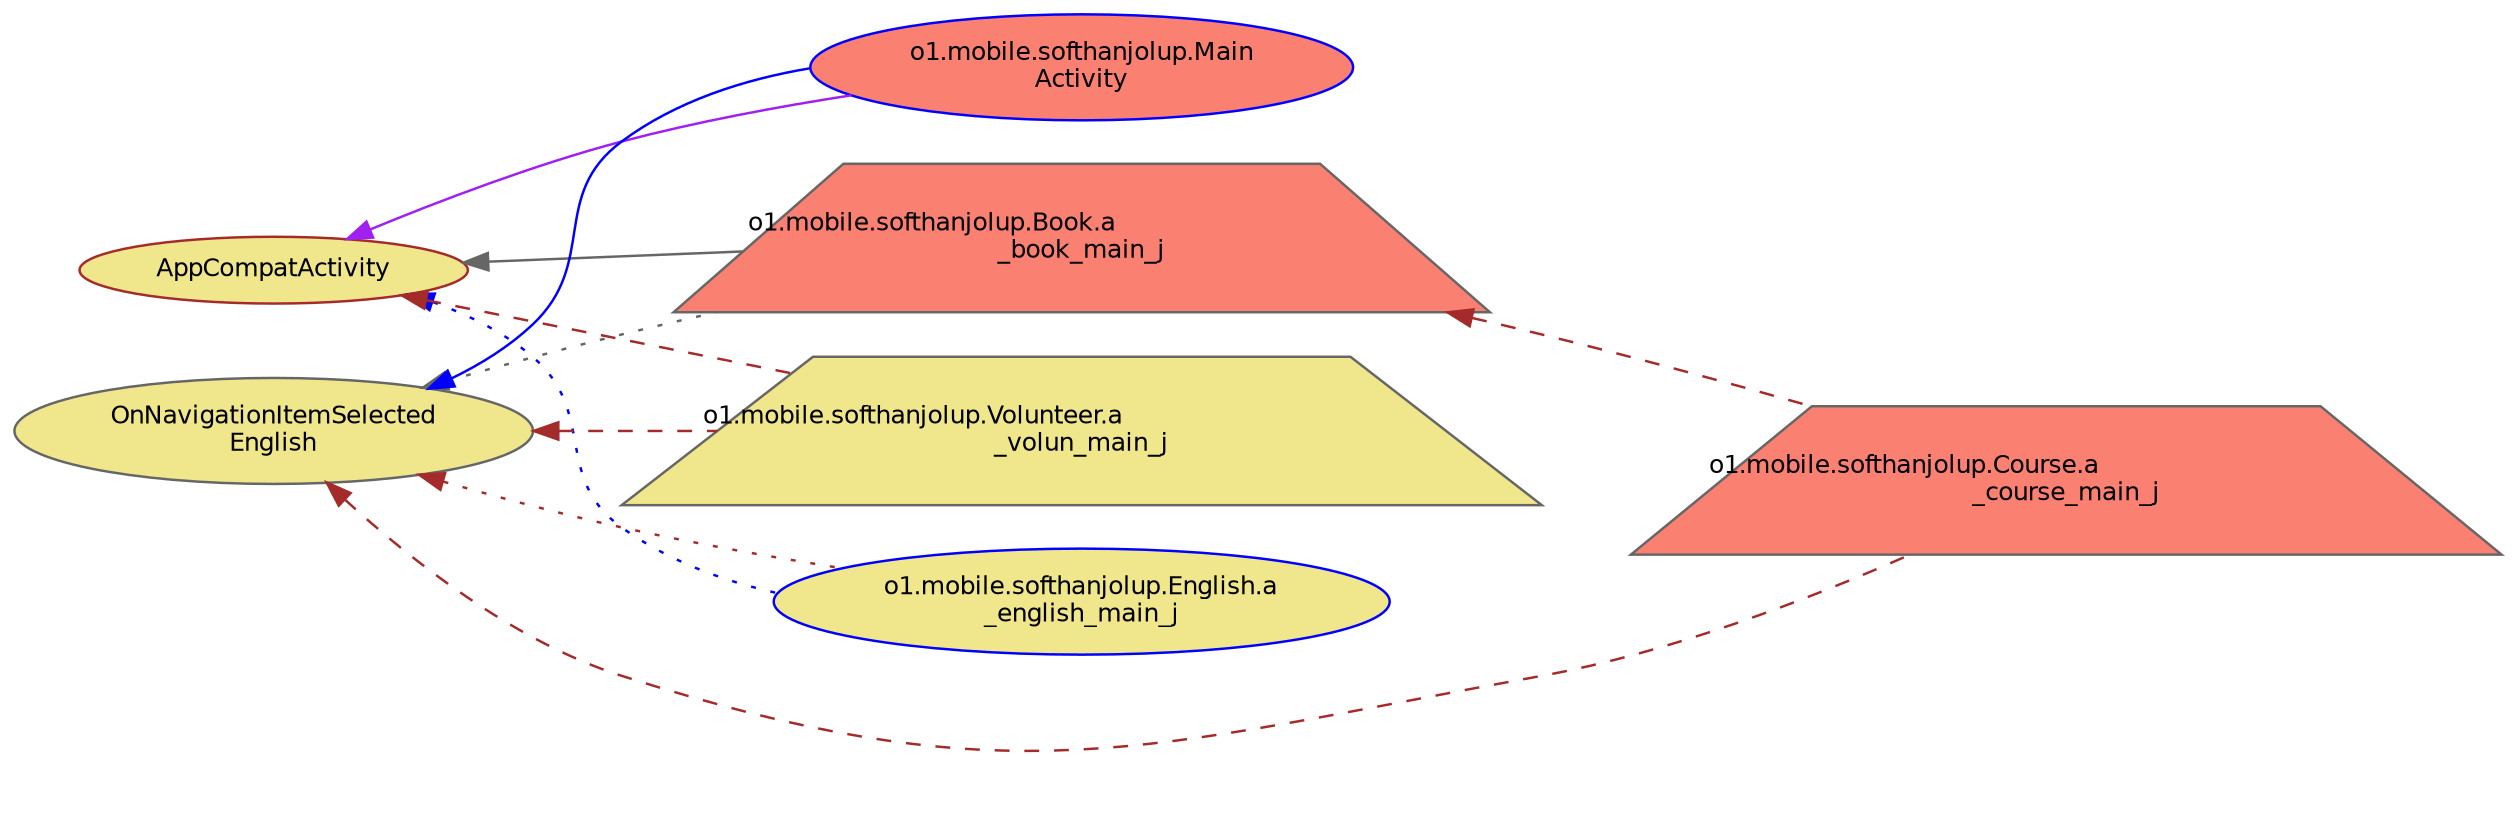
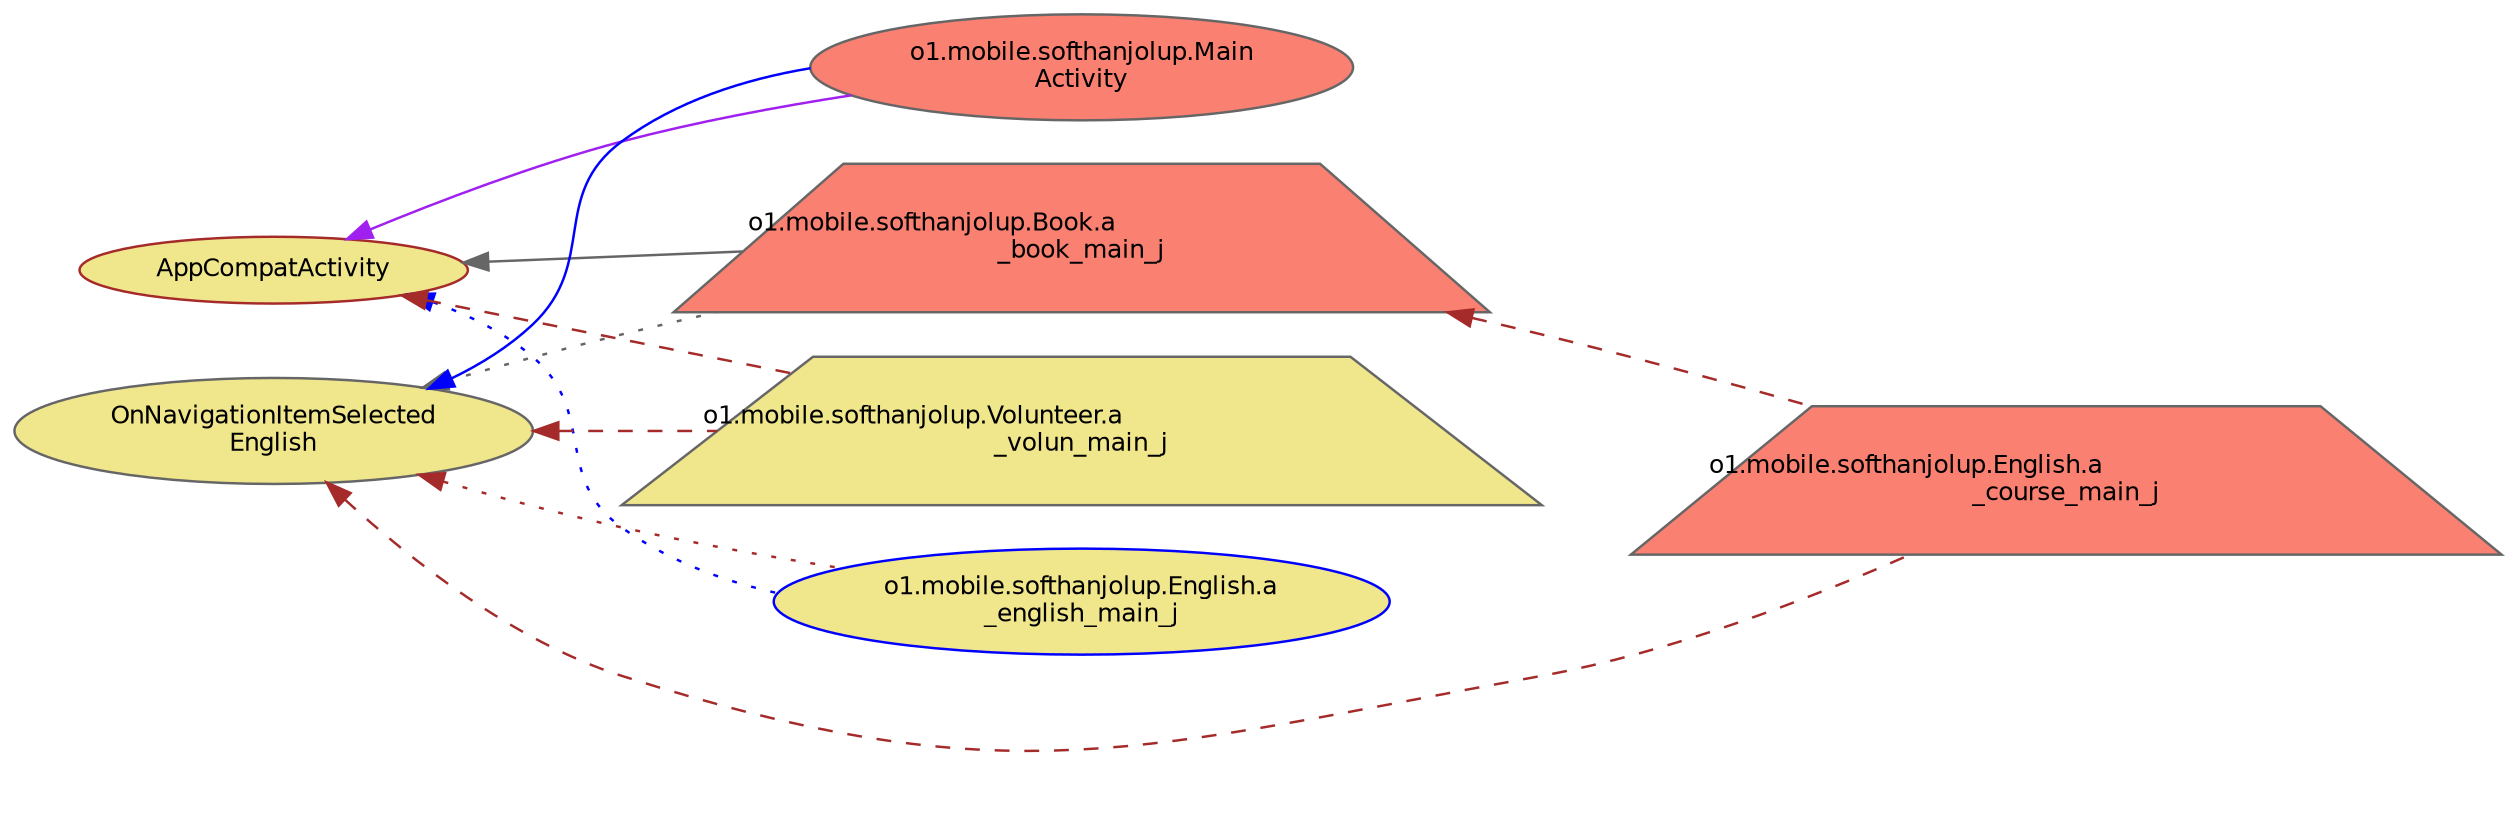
(1082, 67) -> (1082, 67)
(2066, 480) -> (2066, 480)
